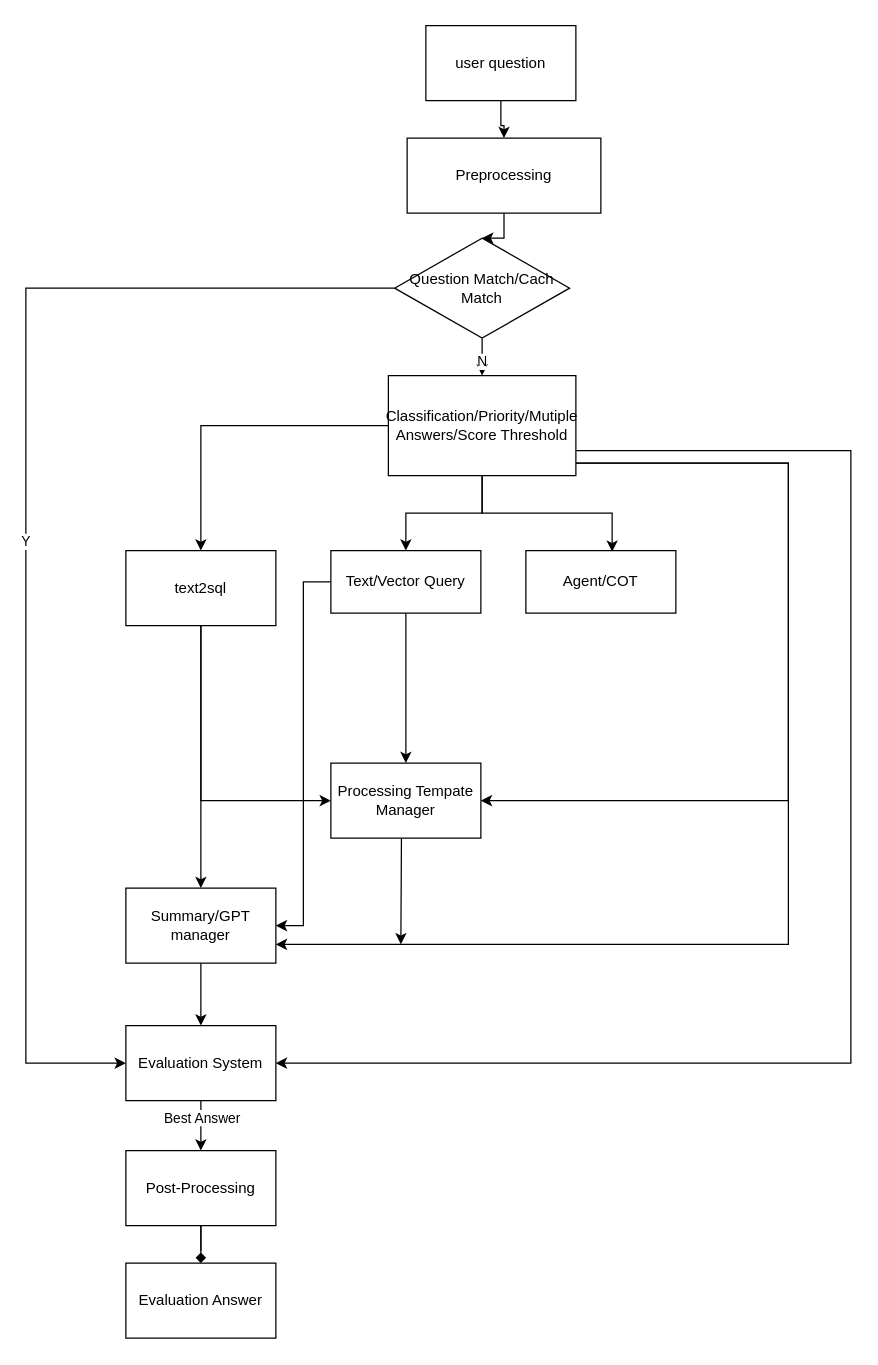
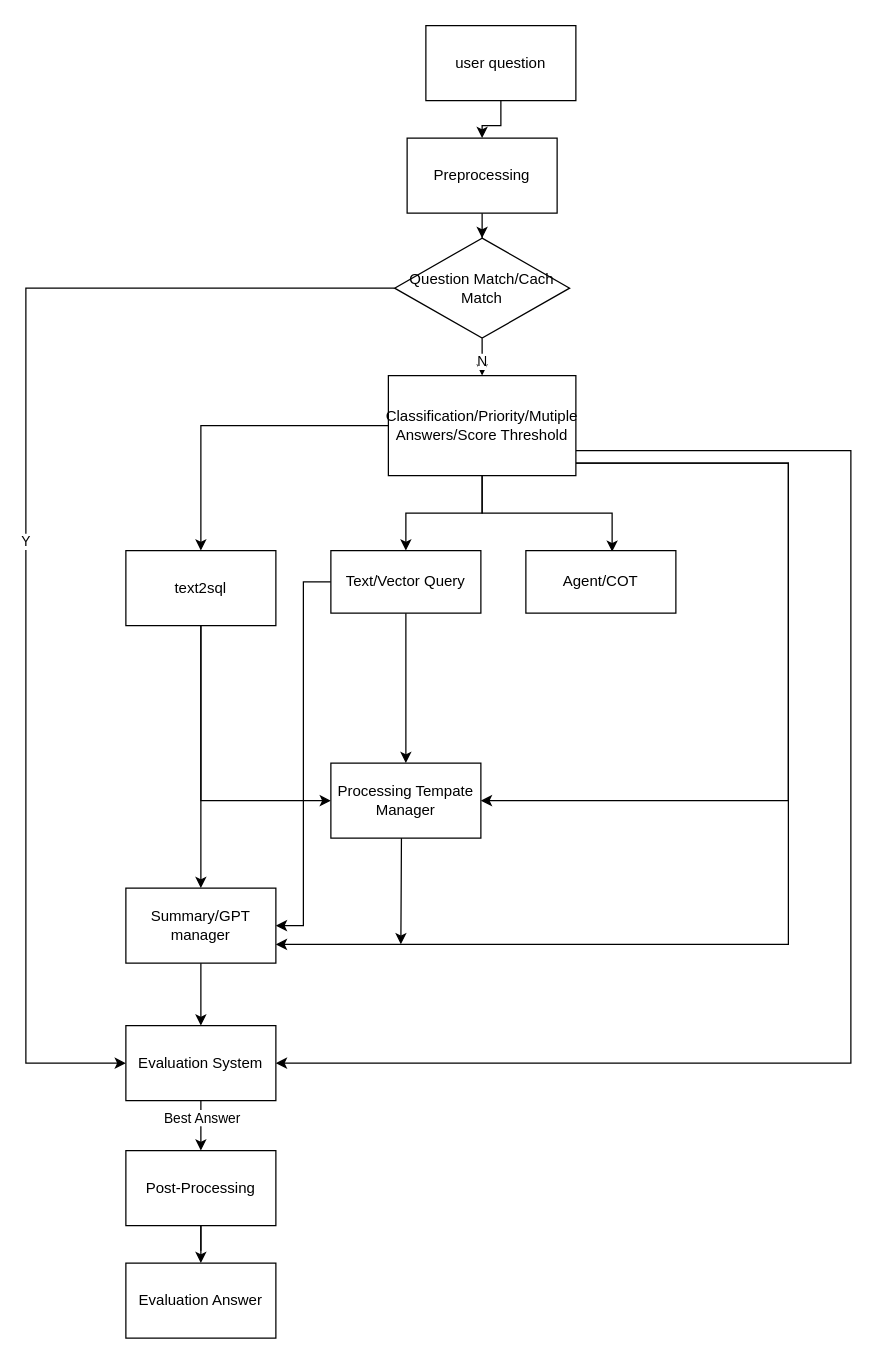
(504, 176) -> (482, 176)
(201, 1252) -> (201, 1253)
